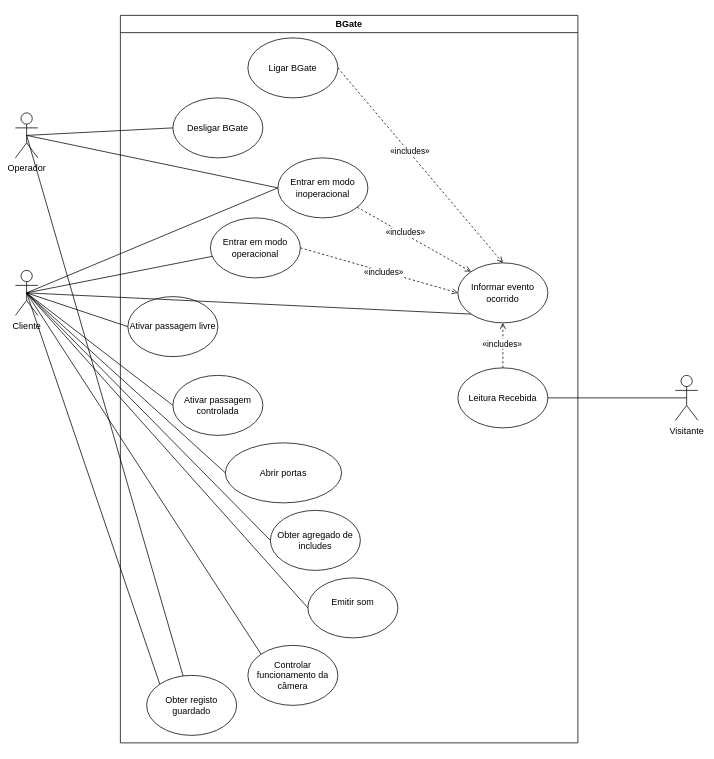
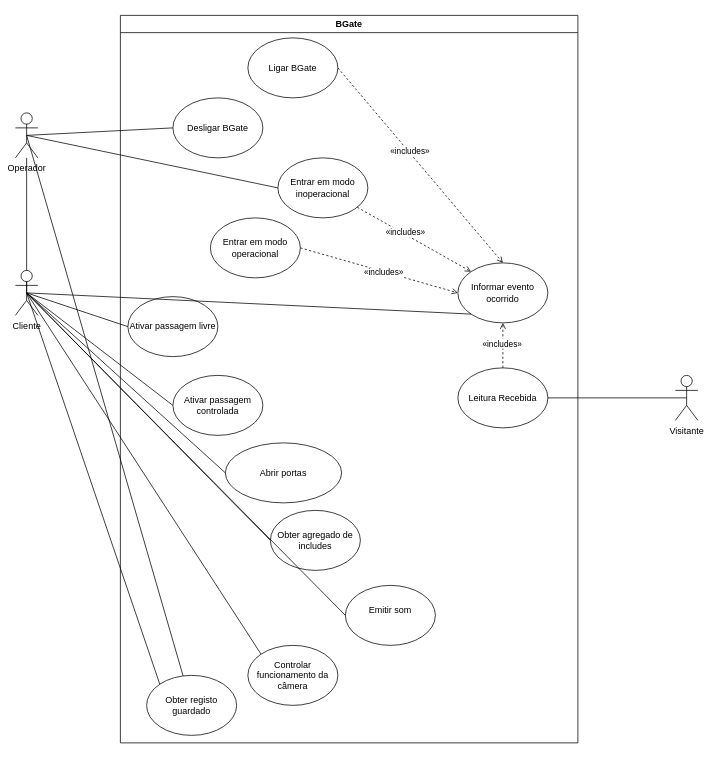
(158, 238) -> (27, 215)
(124, 274) -> none
(353, 608) -> (390, 615)
